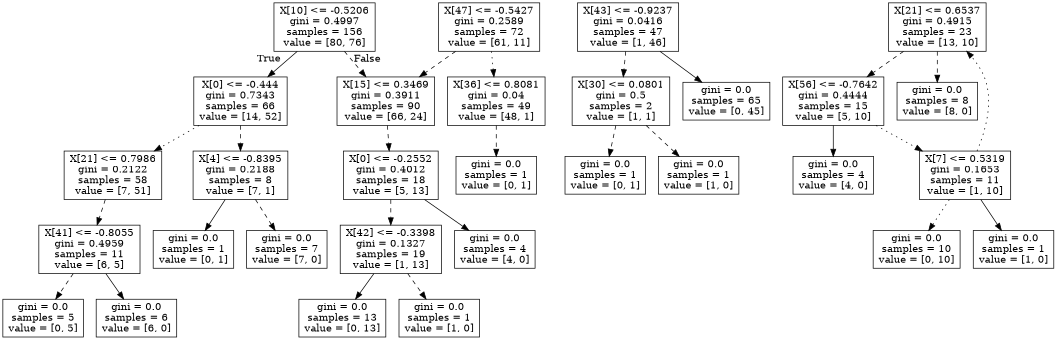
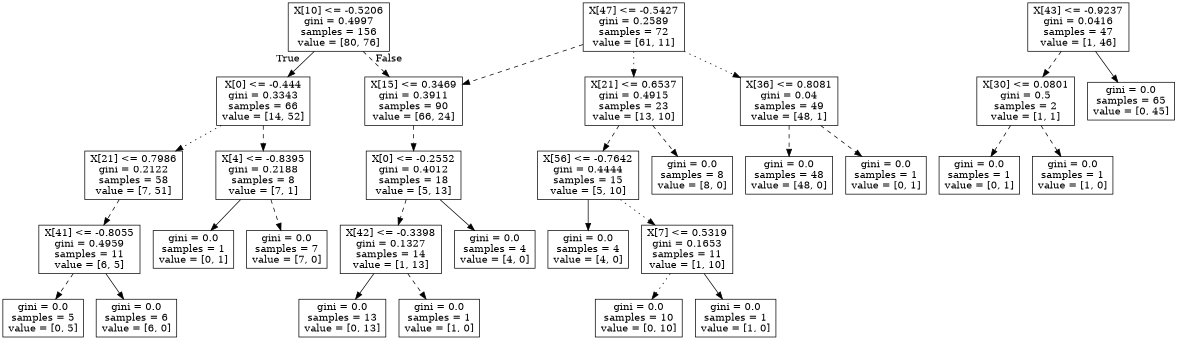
(240, 101) -> (263, 101)
(989, 103) -> (634, 60)
none -> (789, 175)
(391, 249) -> (391, 249)
